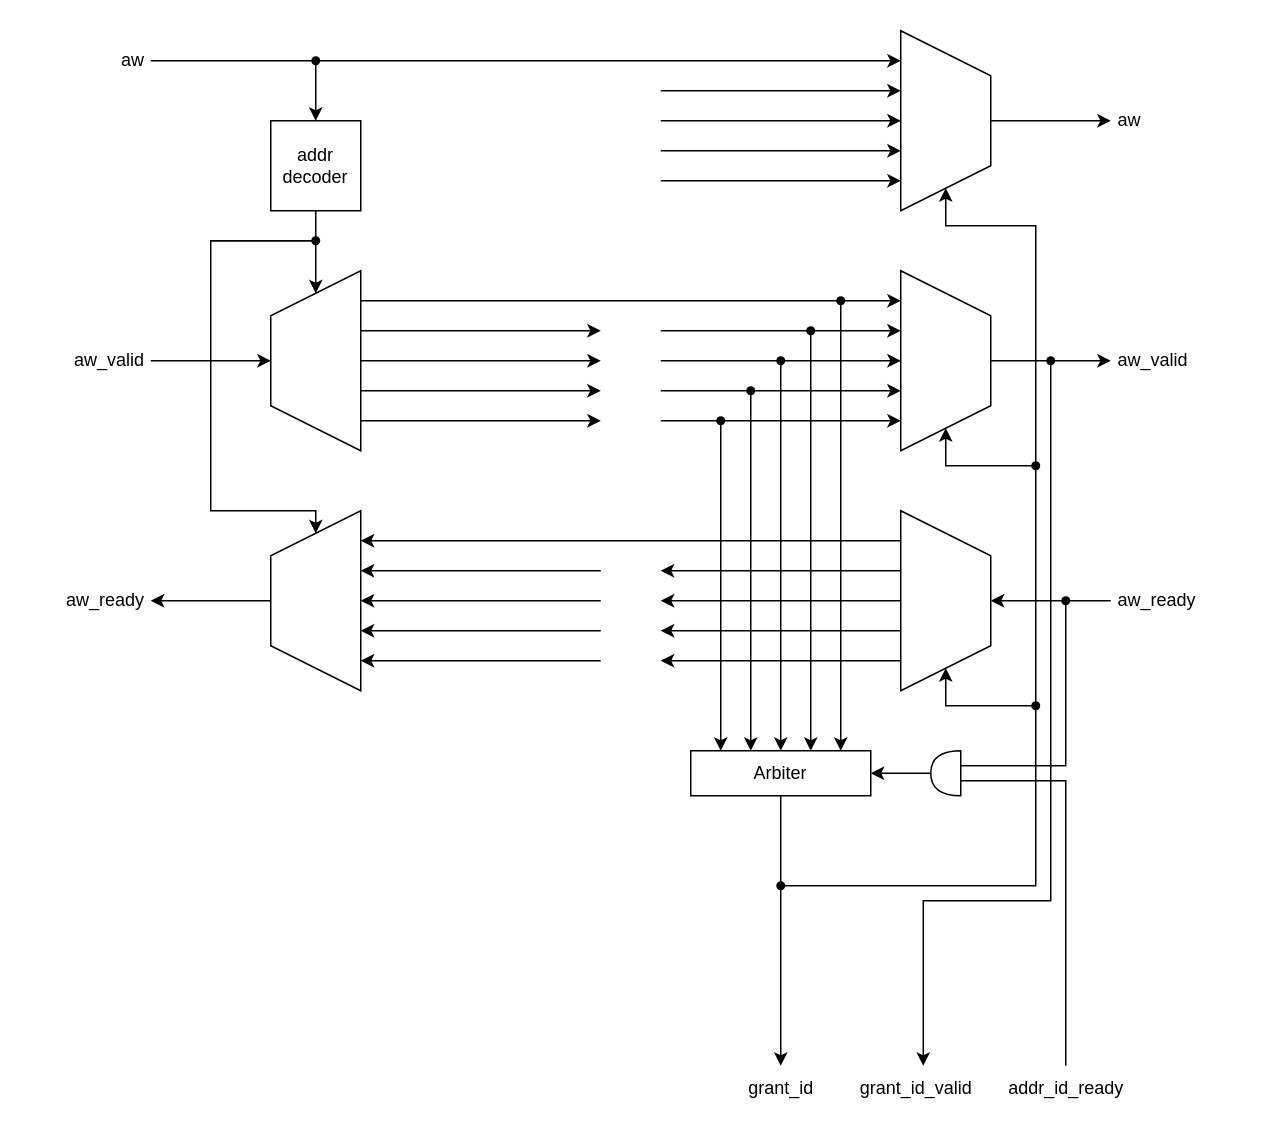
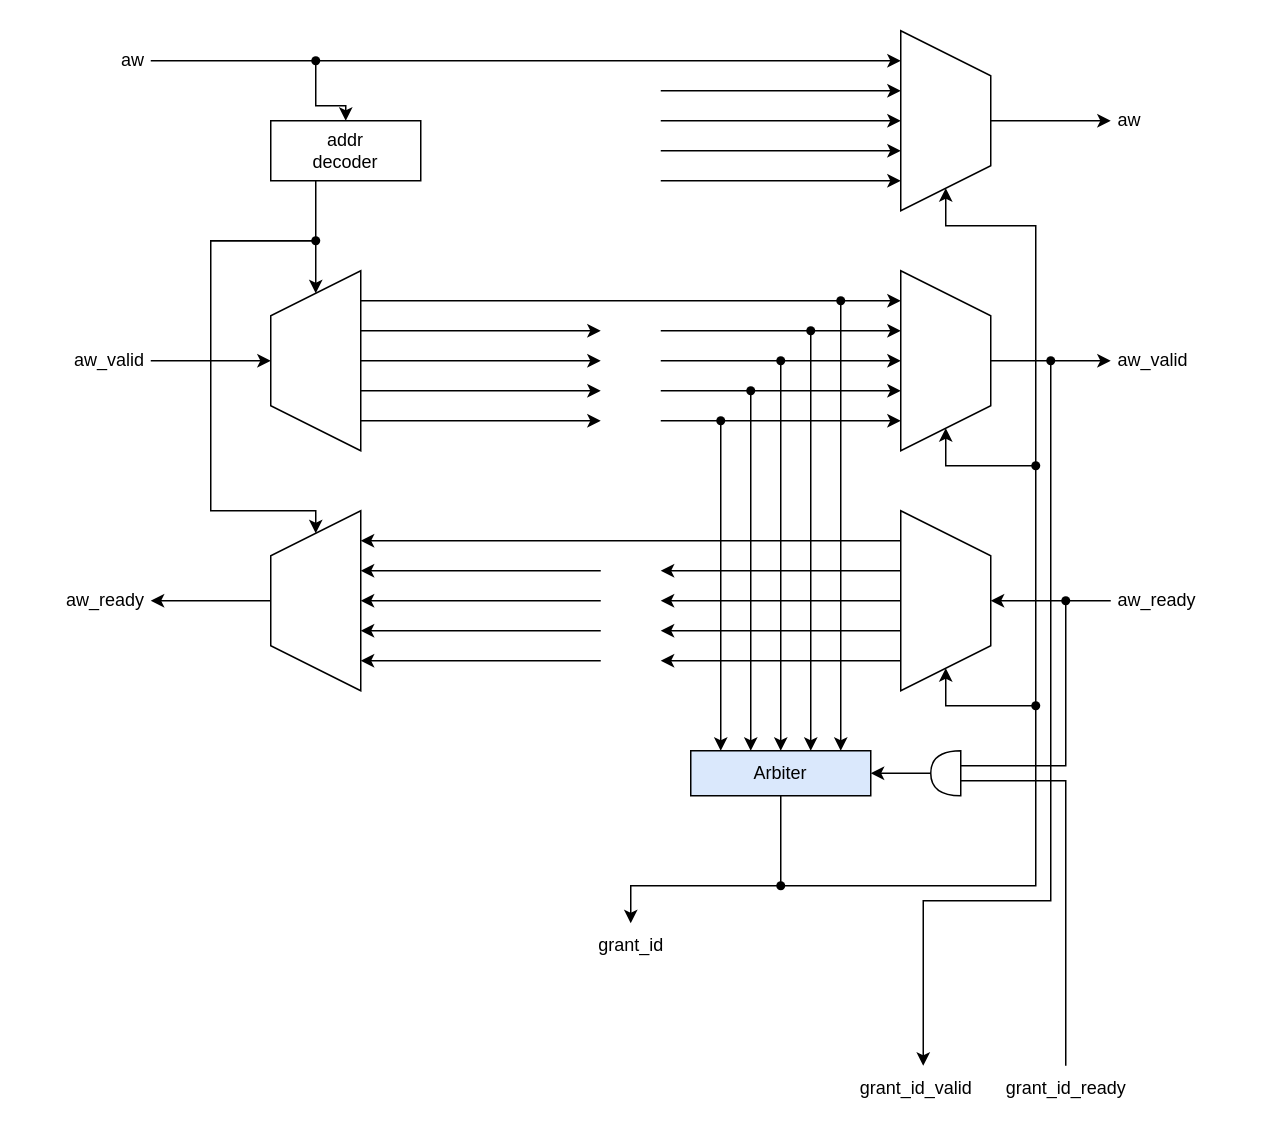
(316, 166) -> (346, 151)
(781, 773) -> (781, 773)
(781, 1088) -> (631, 946)
(1067, 1088) -> (1067, 1088)
